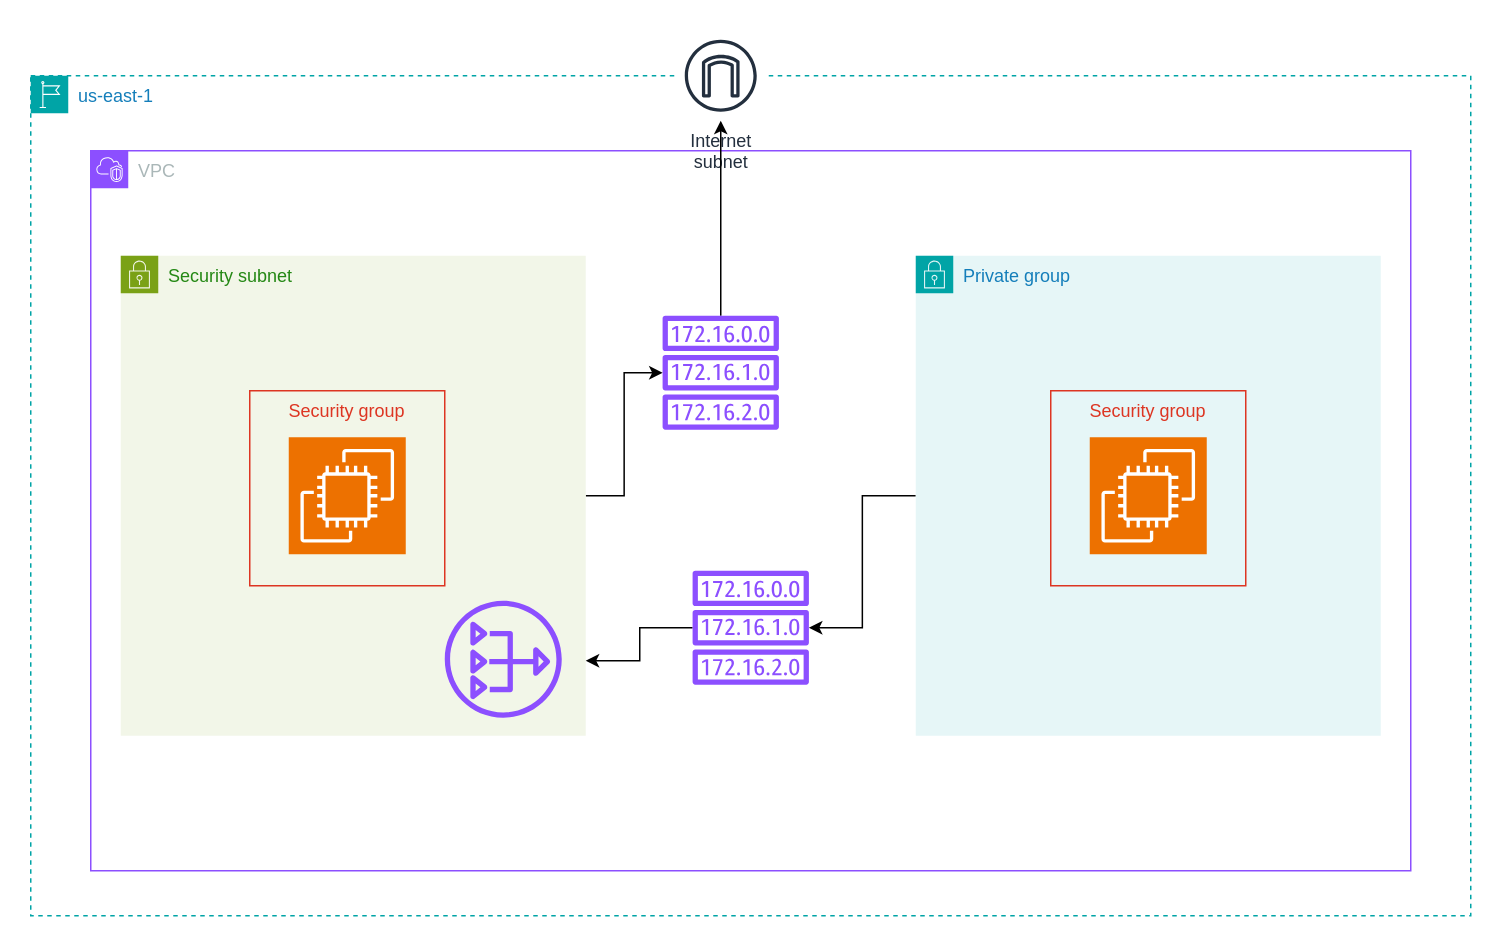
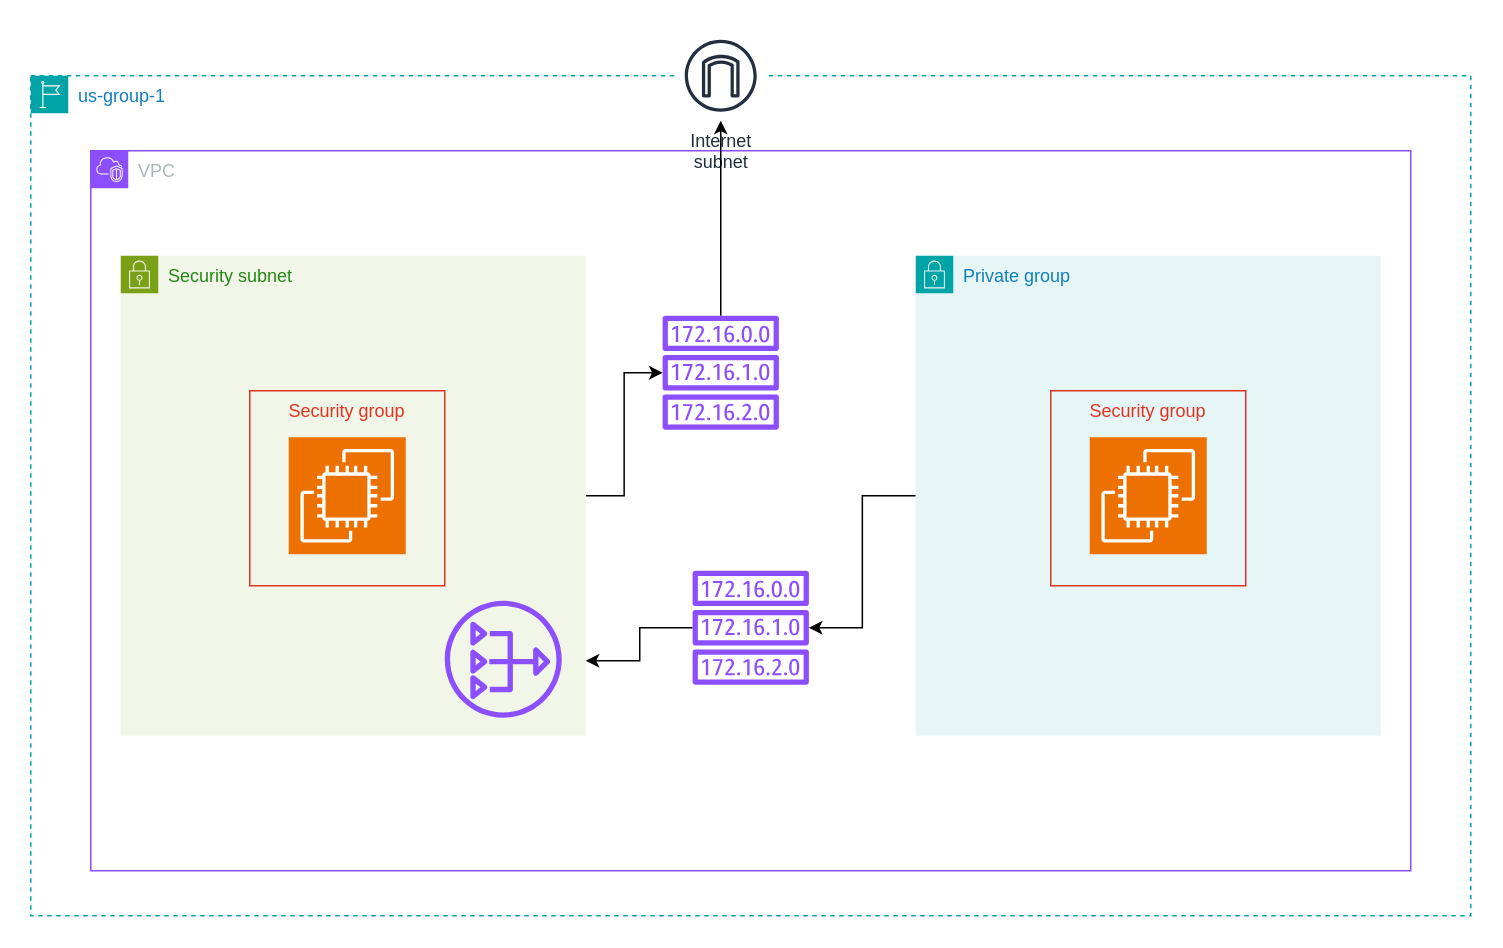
(124, 97) -> (129, 97)
